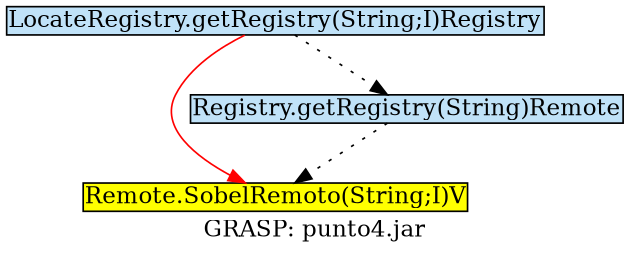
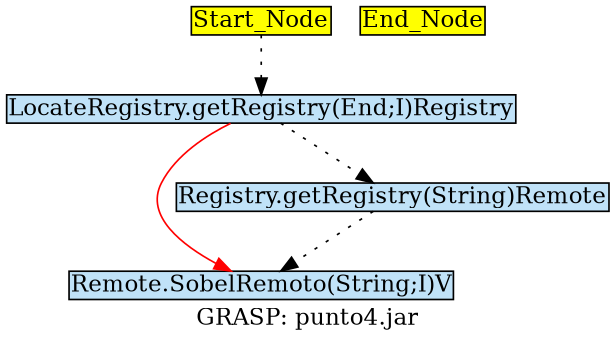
none -> (261, 21)
(275, 21) -> (261, 109)
none -> (423, 21)
(275, 197) -> (261, 285)
